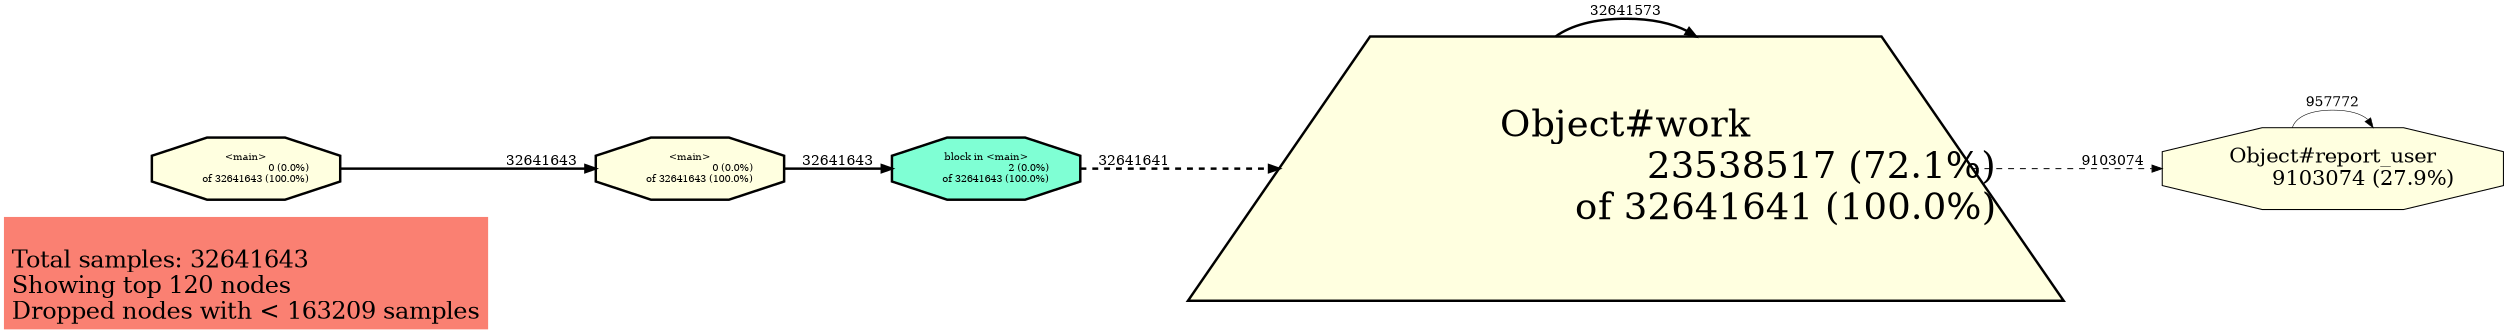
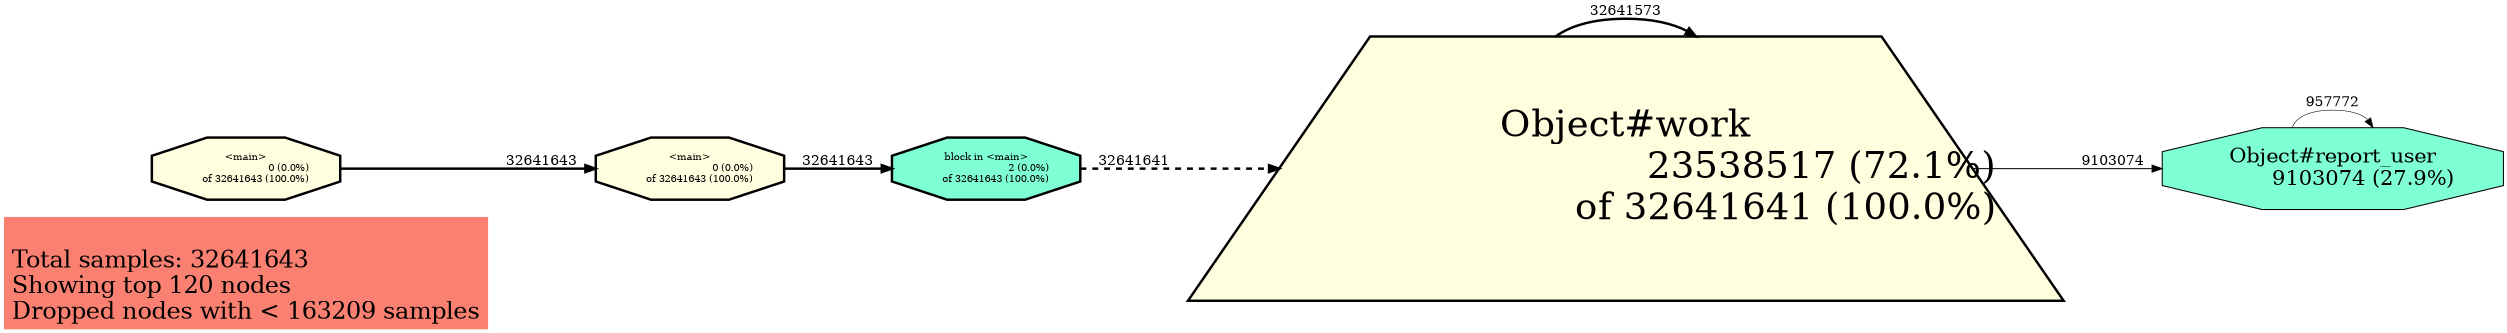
(2062, 169) -> (2062, 169)
(2333, 169) -> (2333, 169)
